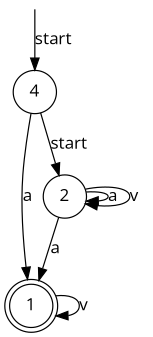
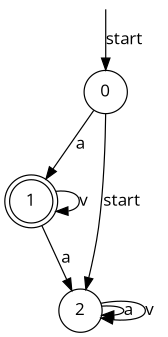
(35, 92) -> (106, 92)
(51, 243) -> (54, 253)
